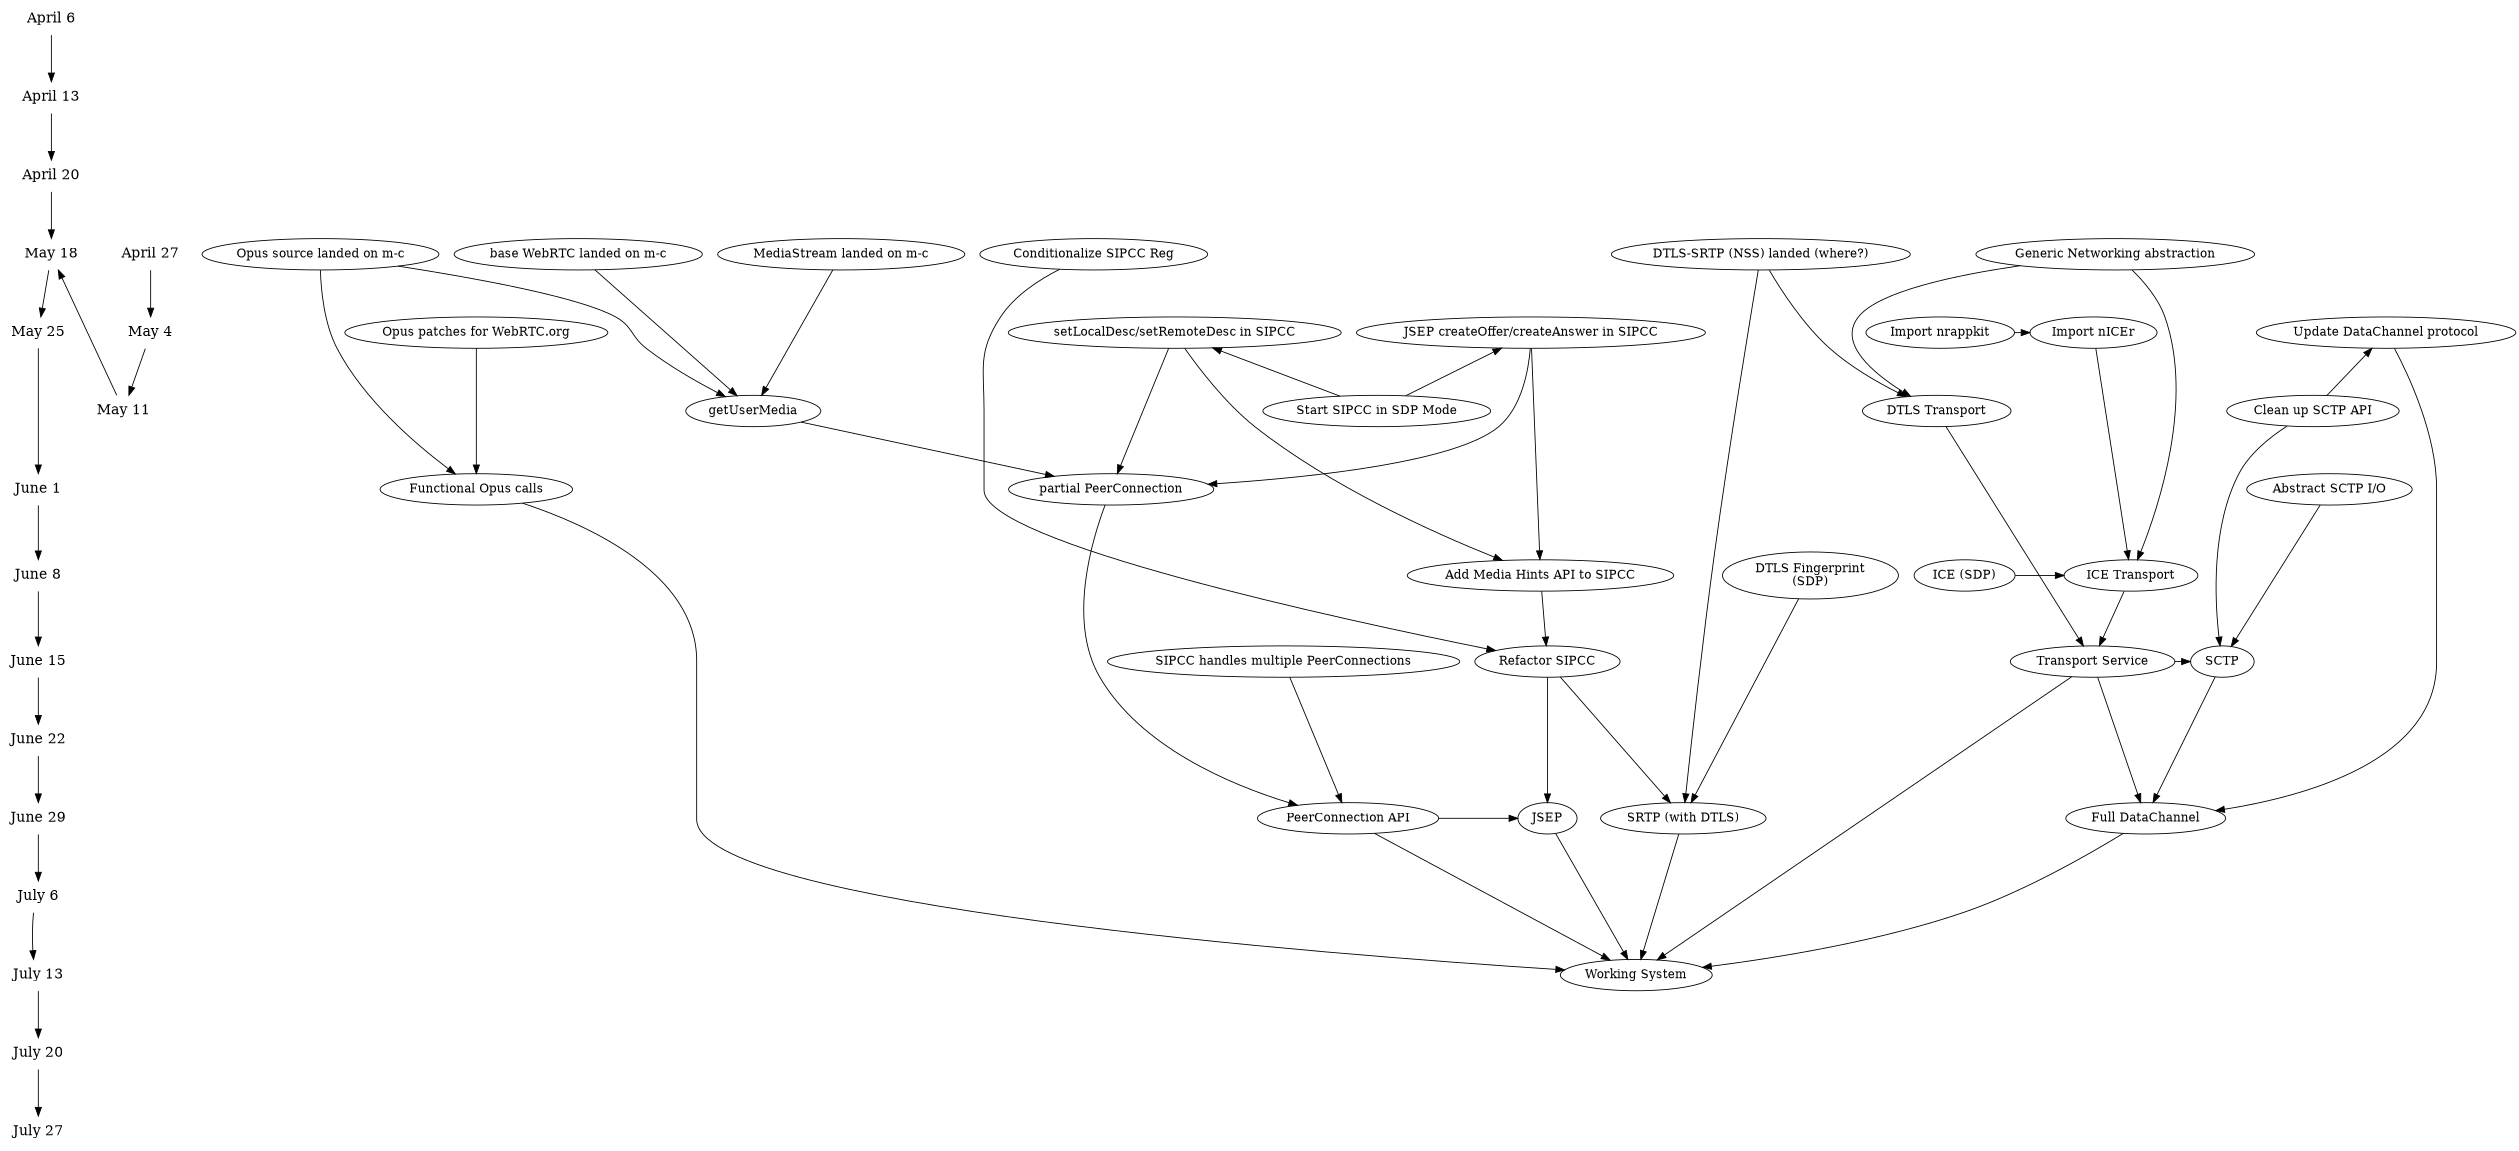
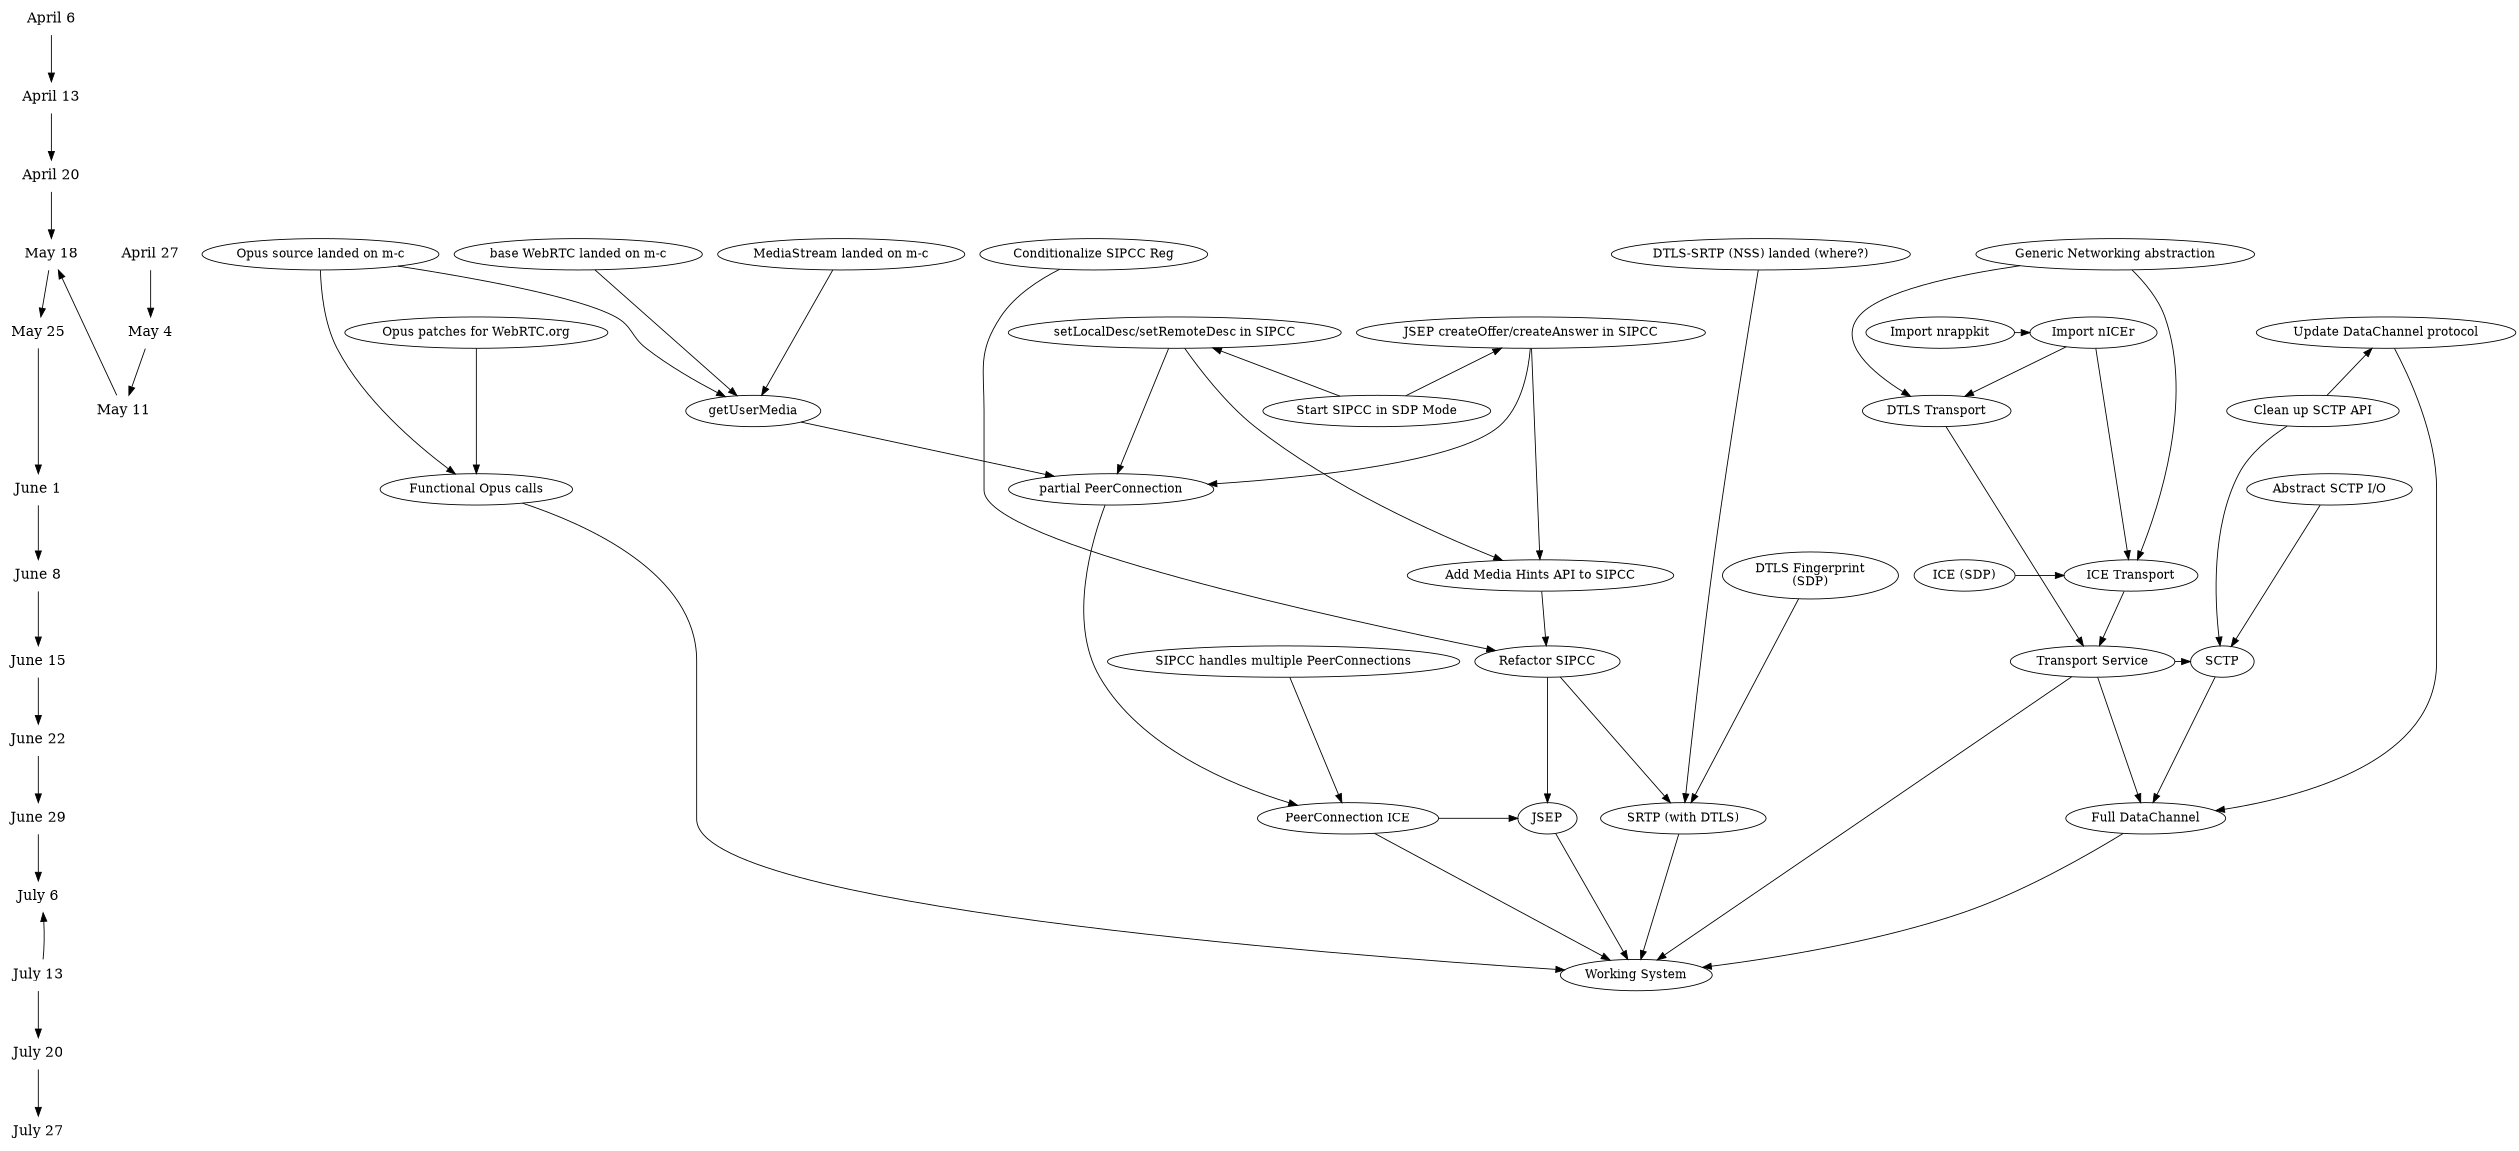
(1823, 342) -> (2020, 370)
(1348, 818) -> (1348, 818)
(32, 932) -> (44, 940)
